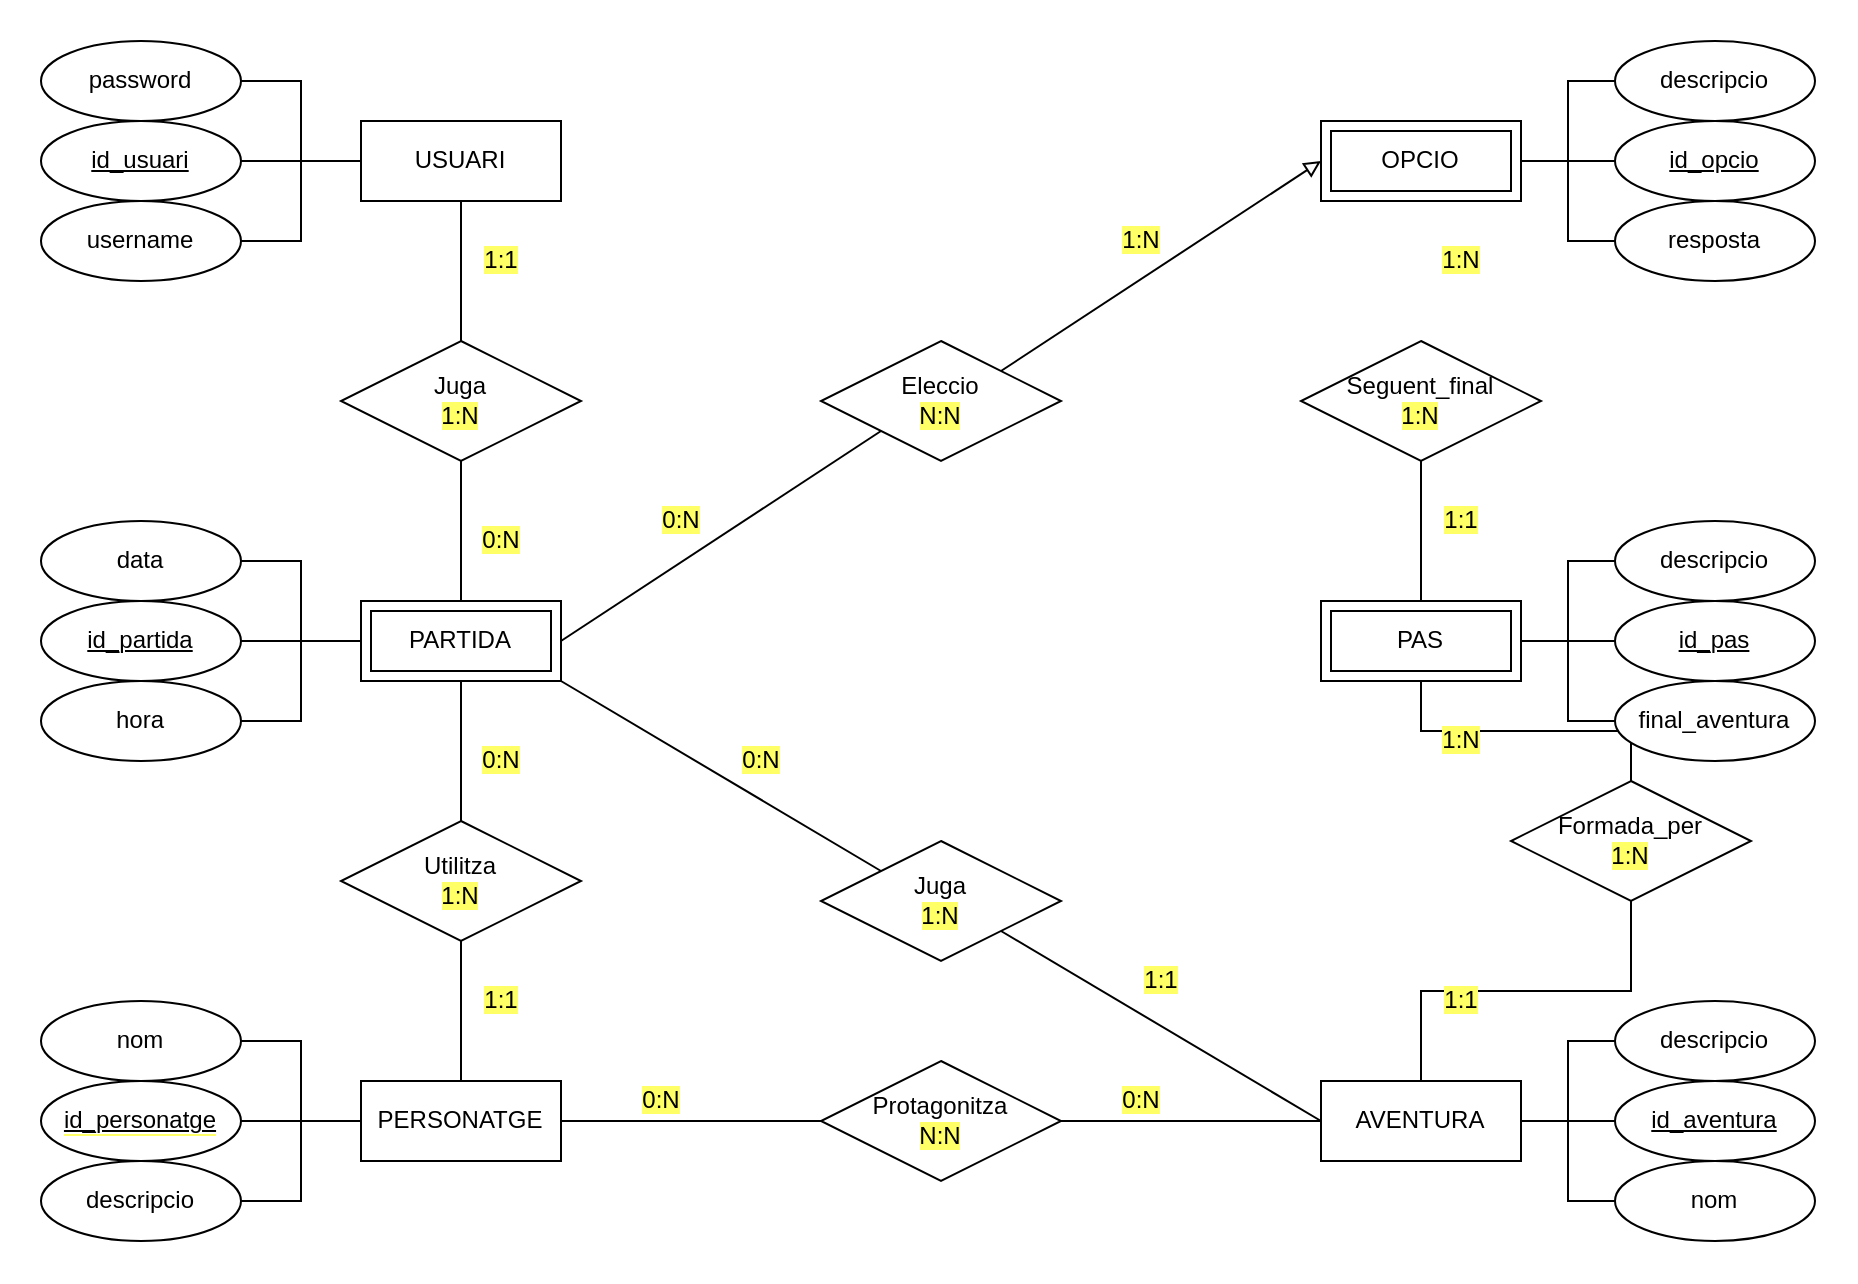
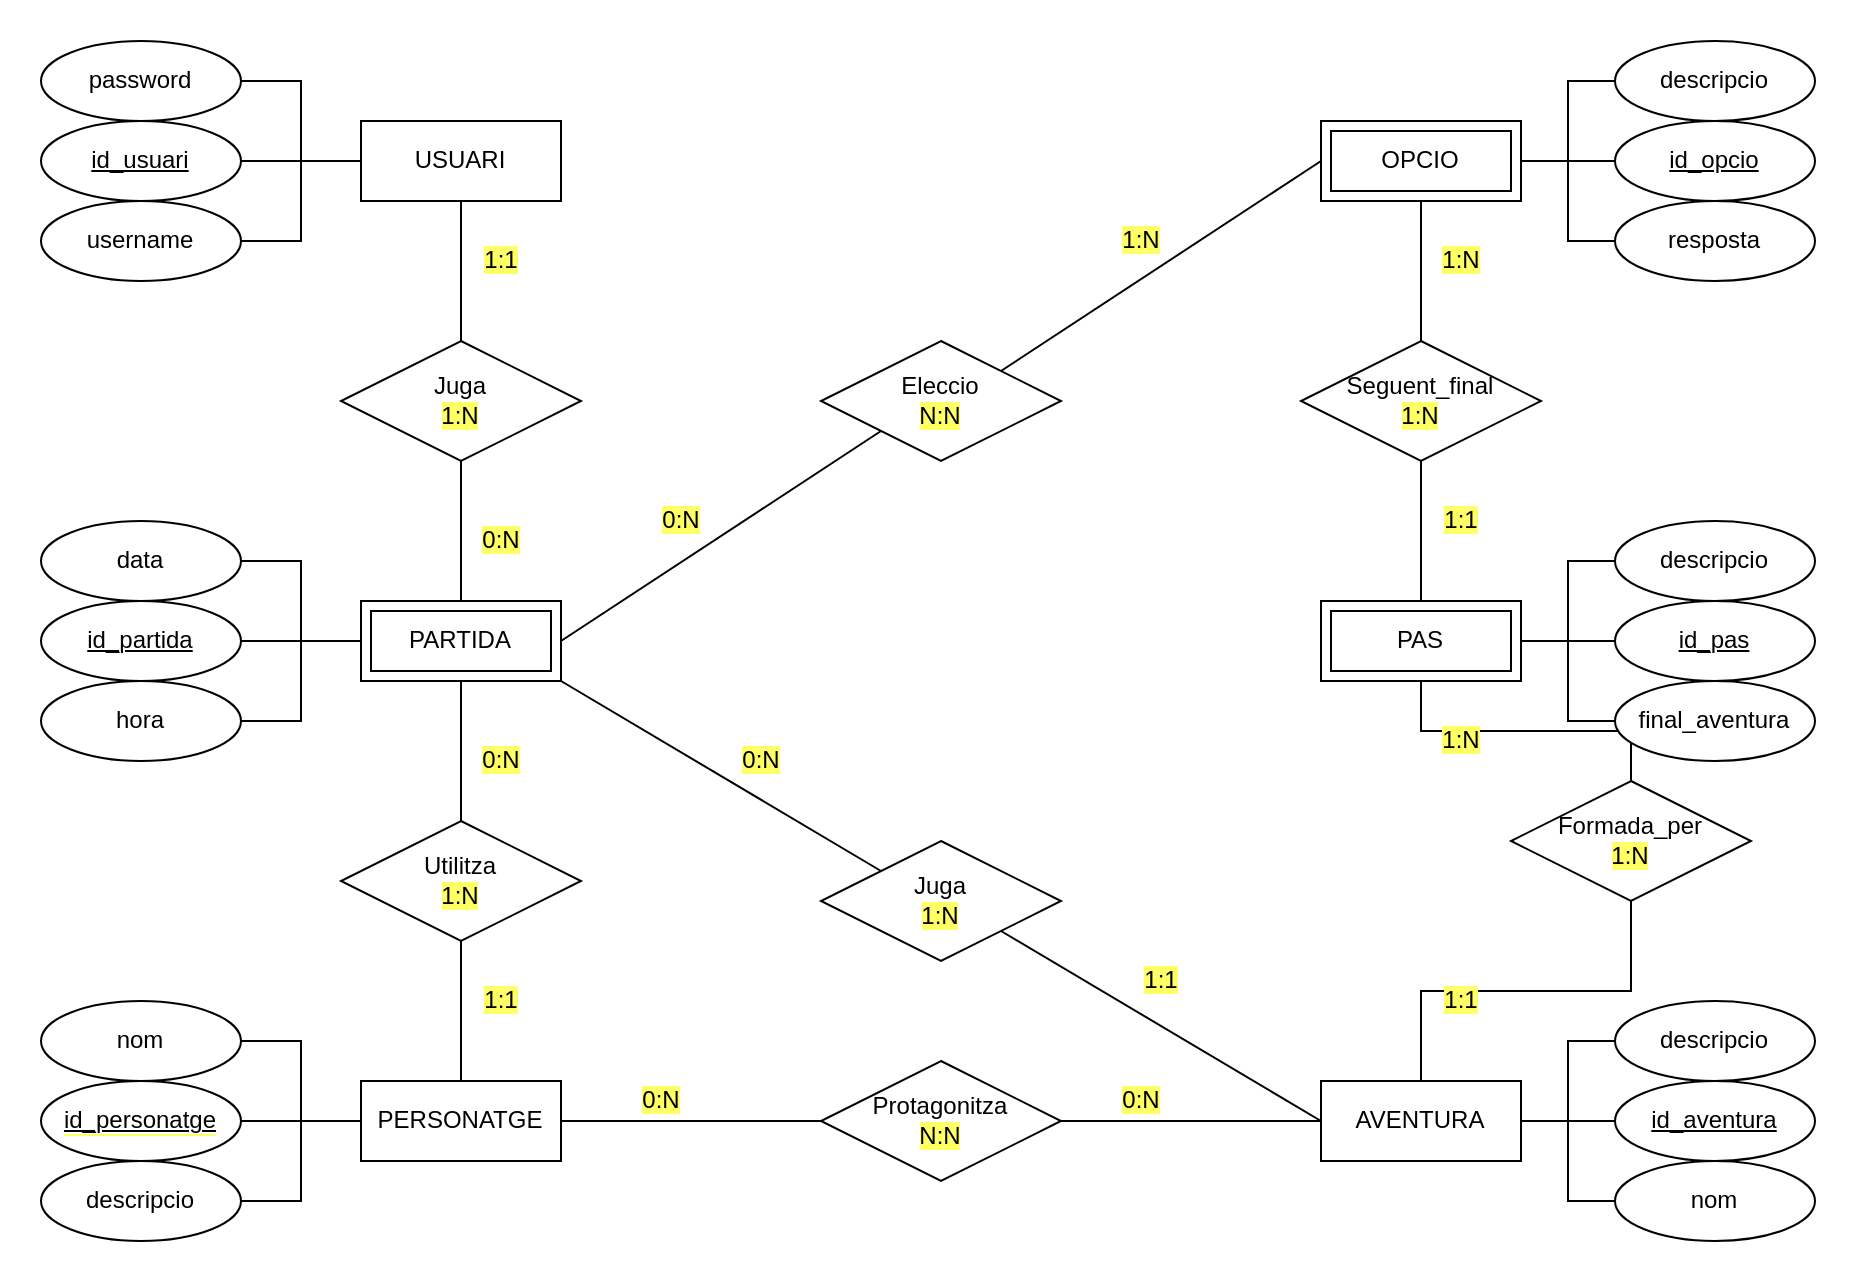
(1306, 171) -> (1313, 166)
none -> (1421, 271)
